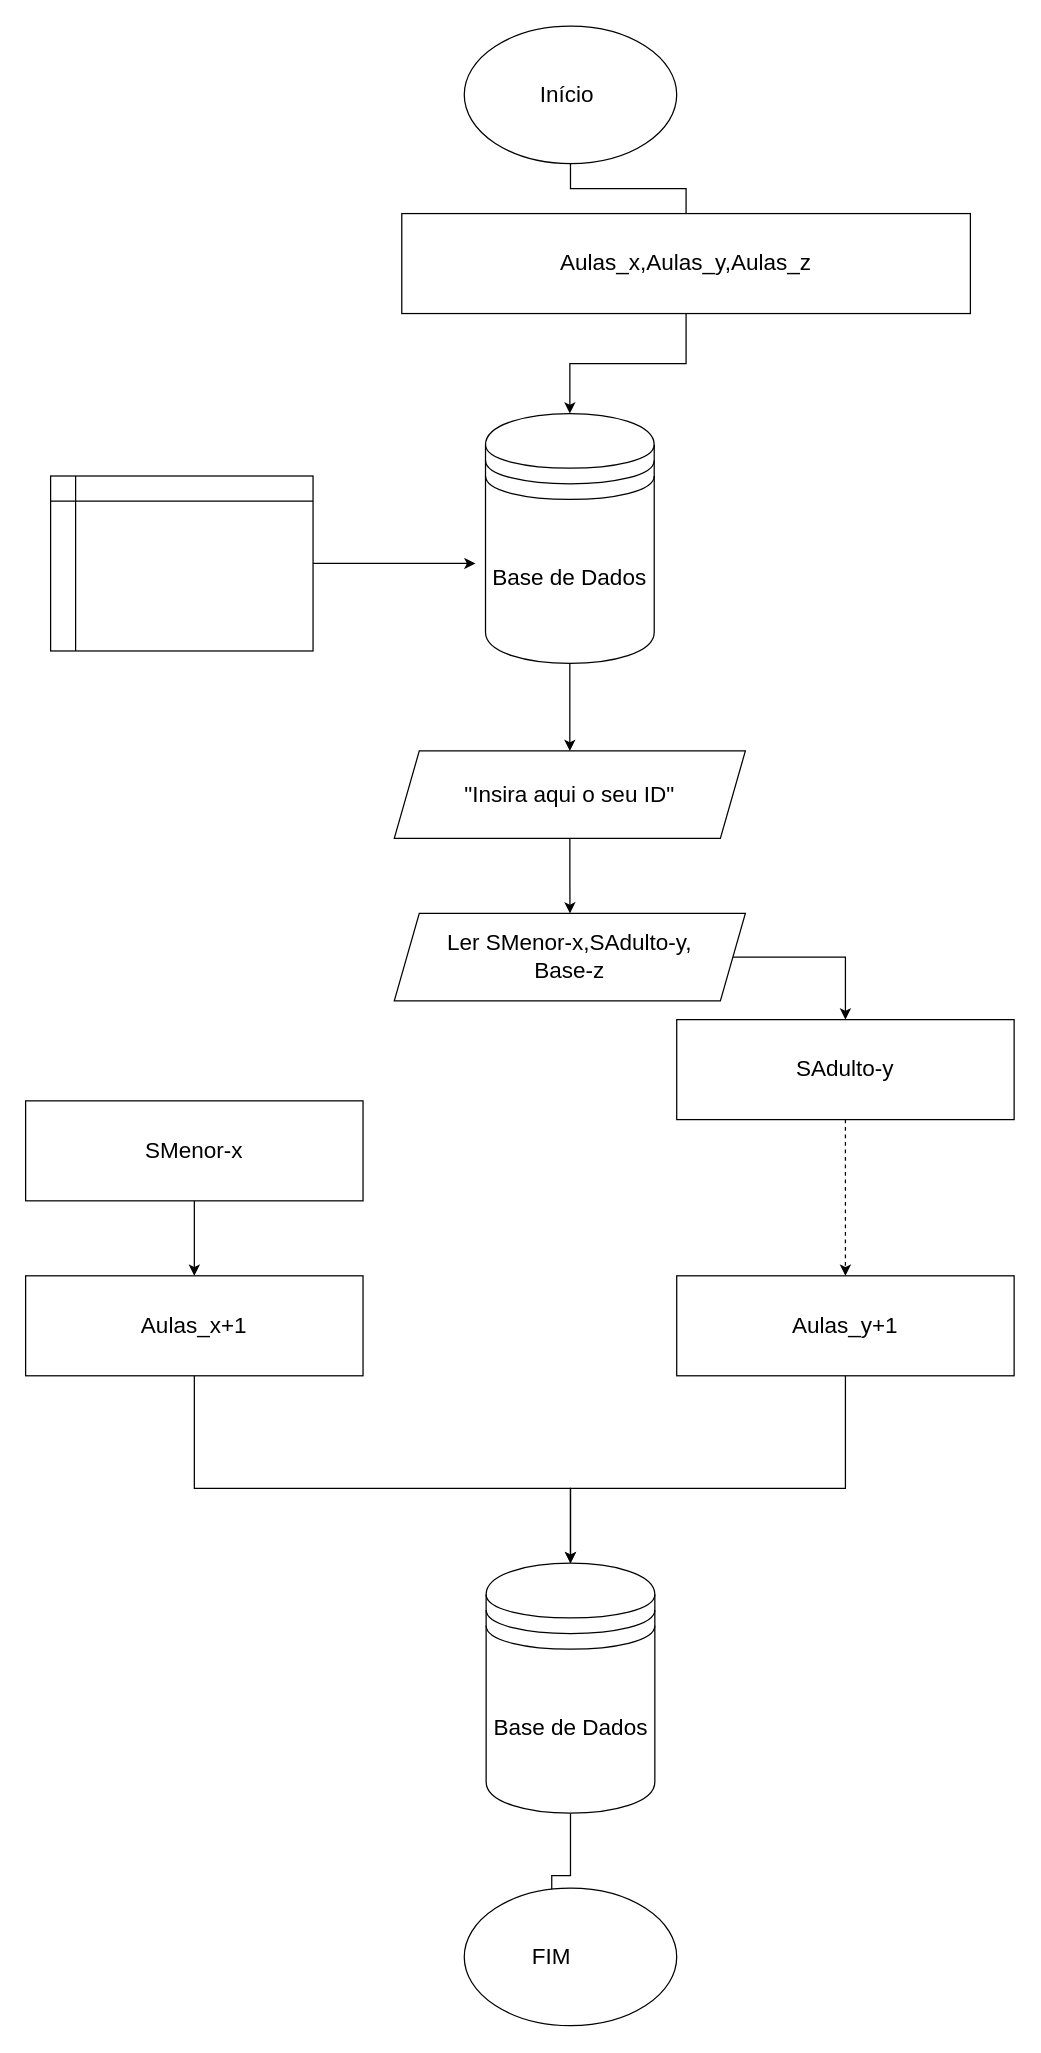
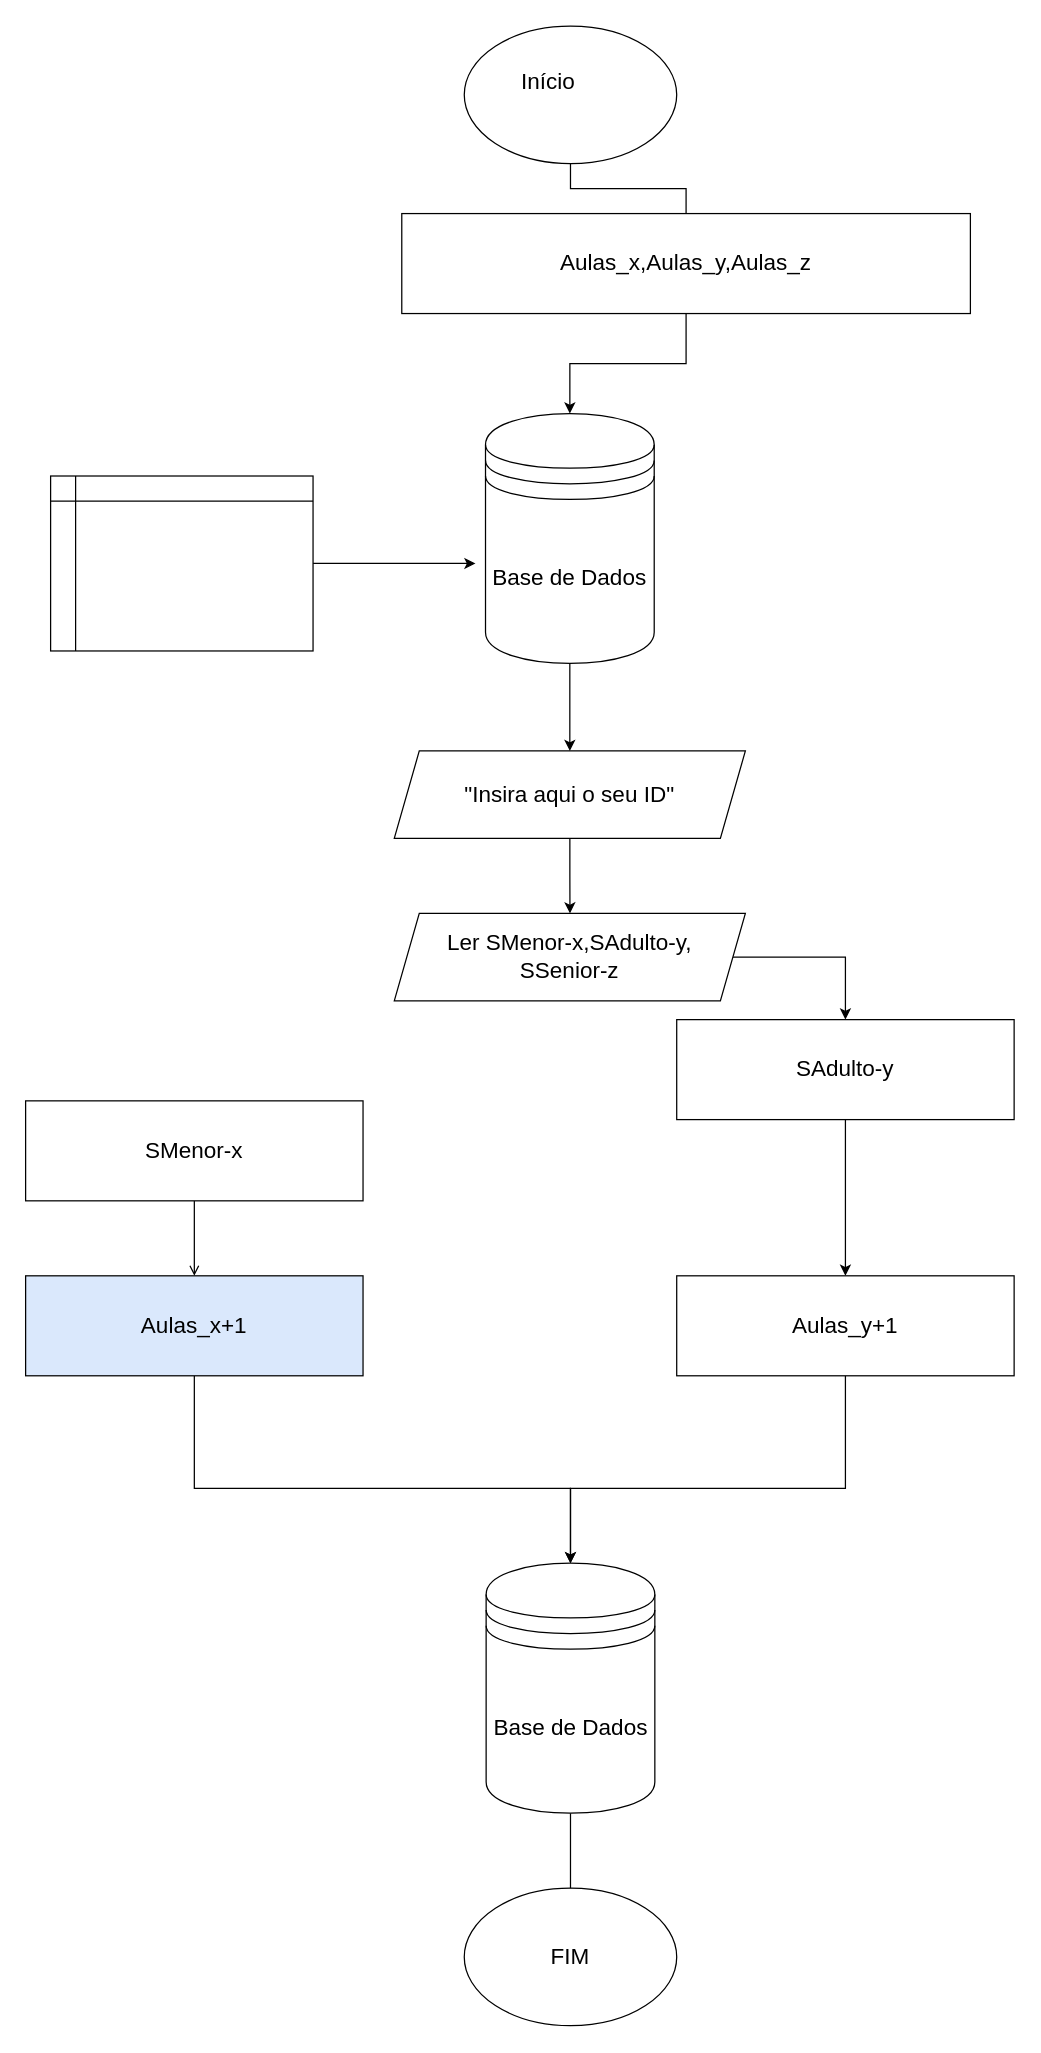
(571, 94) -> (552, 82)
(570, 957) -> (570, 957)
(846, 1195) -> (846, 1195)
(194, 1266) -> (194, 1268)
(194, 1326) -> (194, 1326)
(552, 1957) -> (571, 1957)
